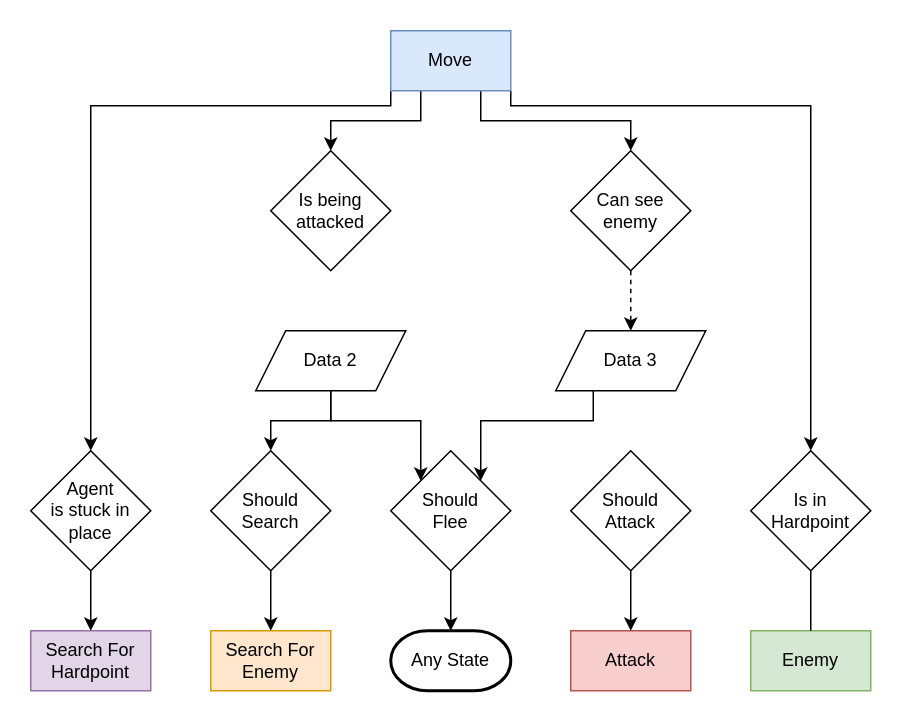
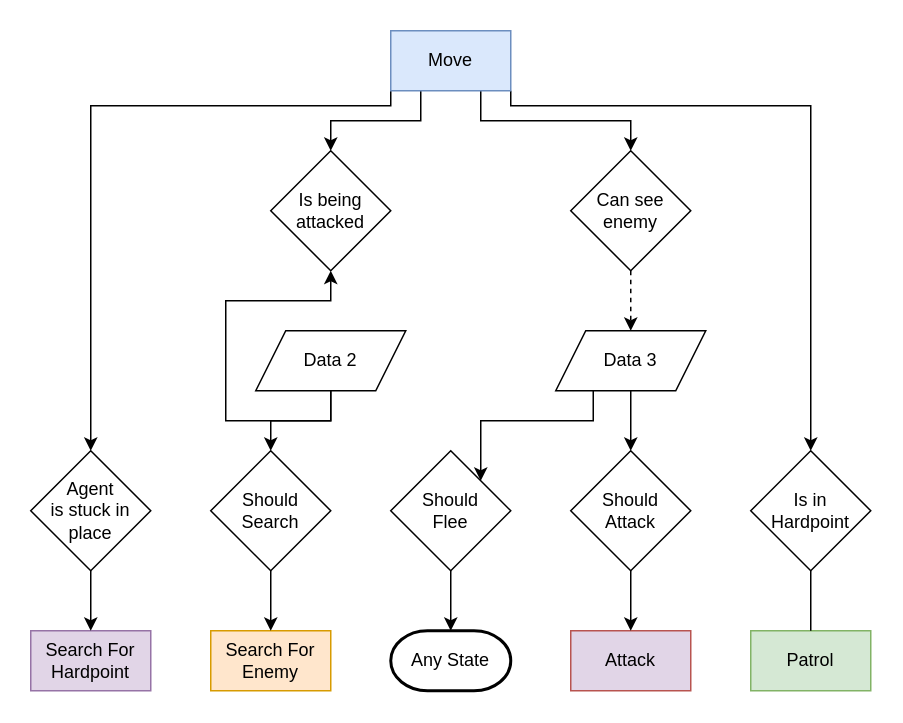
none -> (631, 416)
(401, 421) -> (226, 320)
(631, 661) -> (631, 661)
(811, 661) -> (811, 661)
